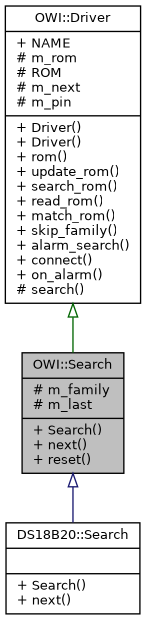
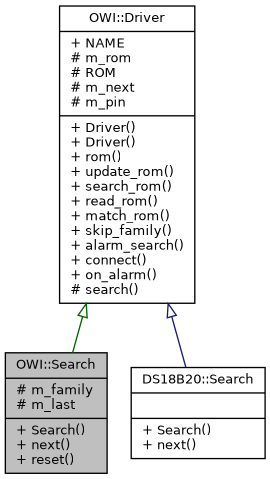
(73, 505) -> (179, 342)
